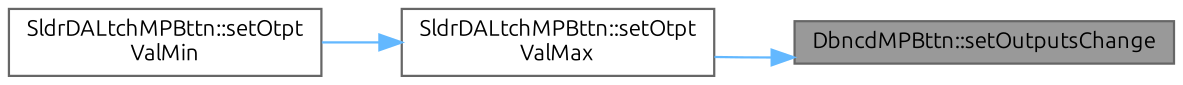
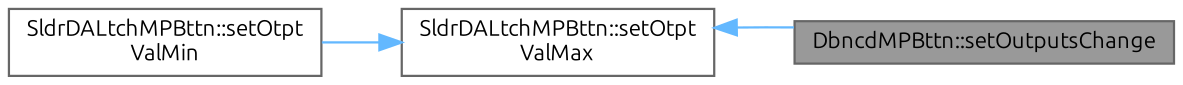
(743, 57) -> (766, 27)
